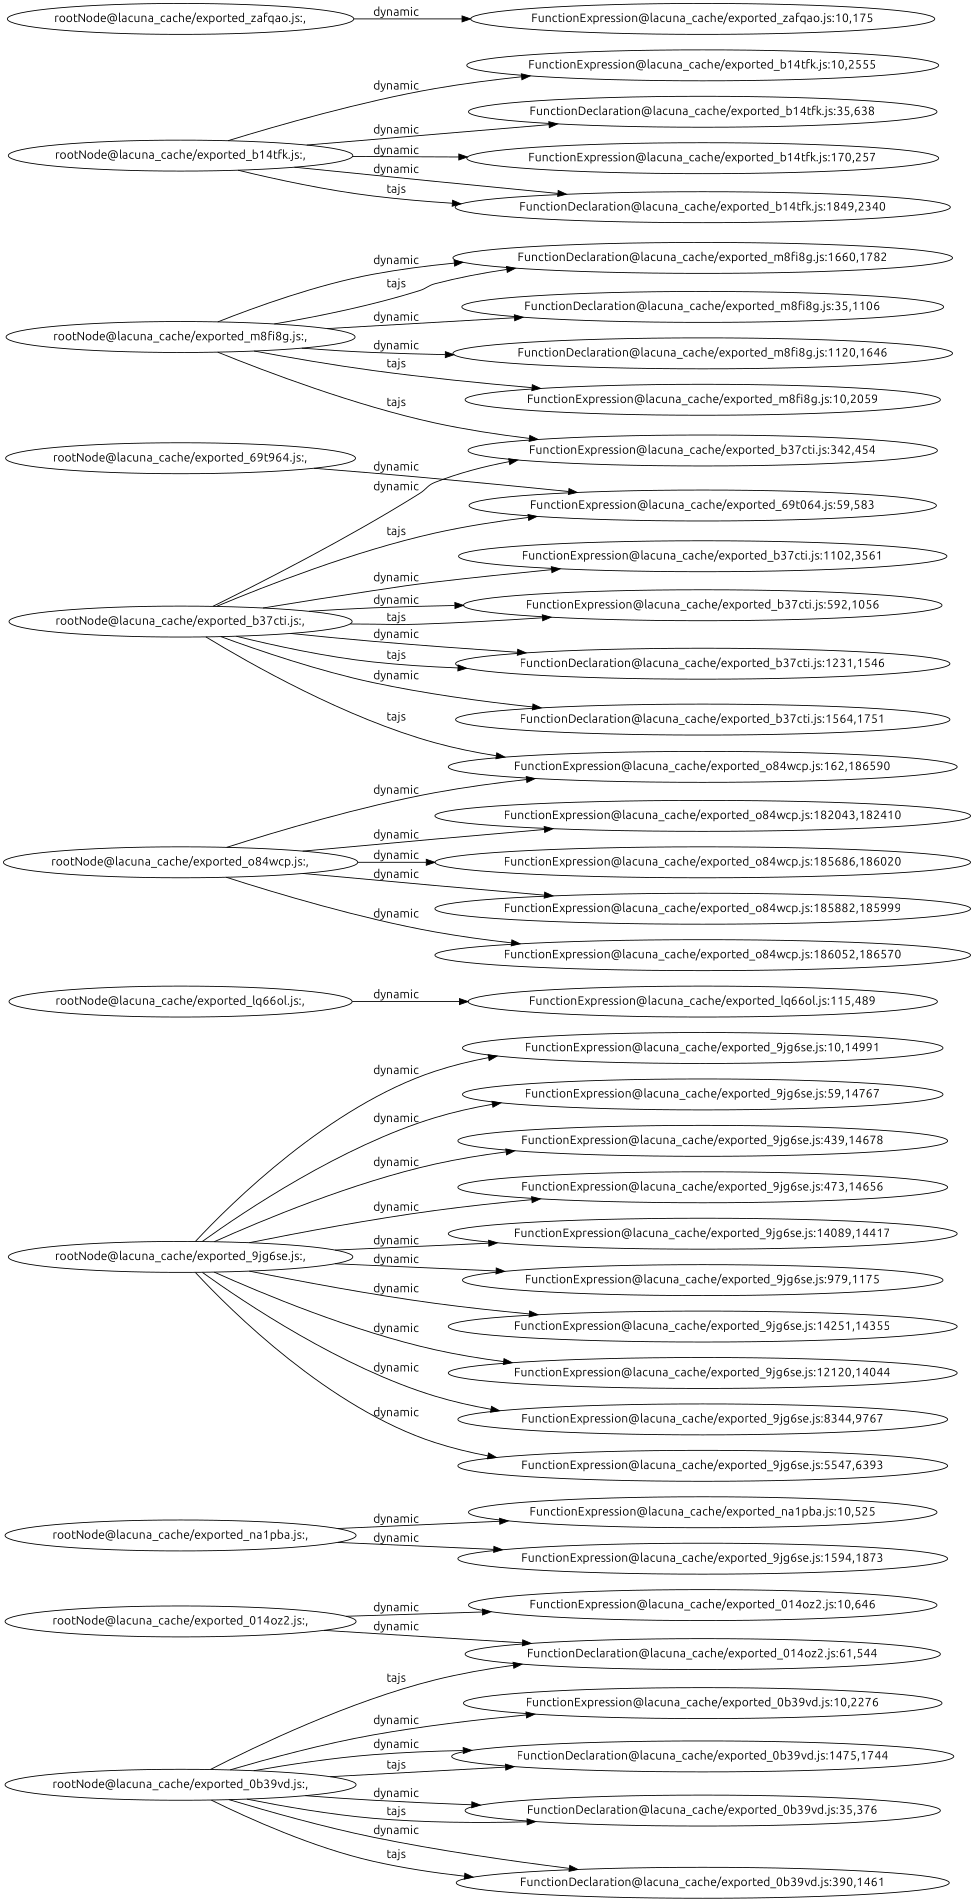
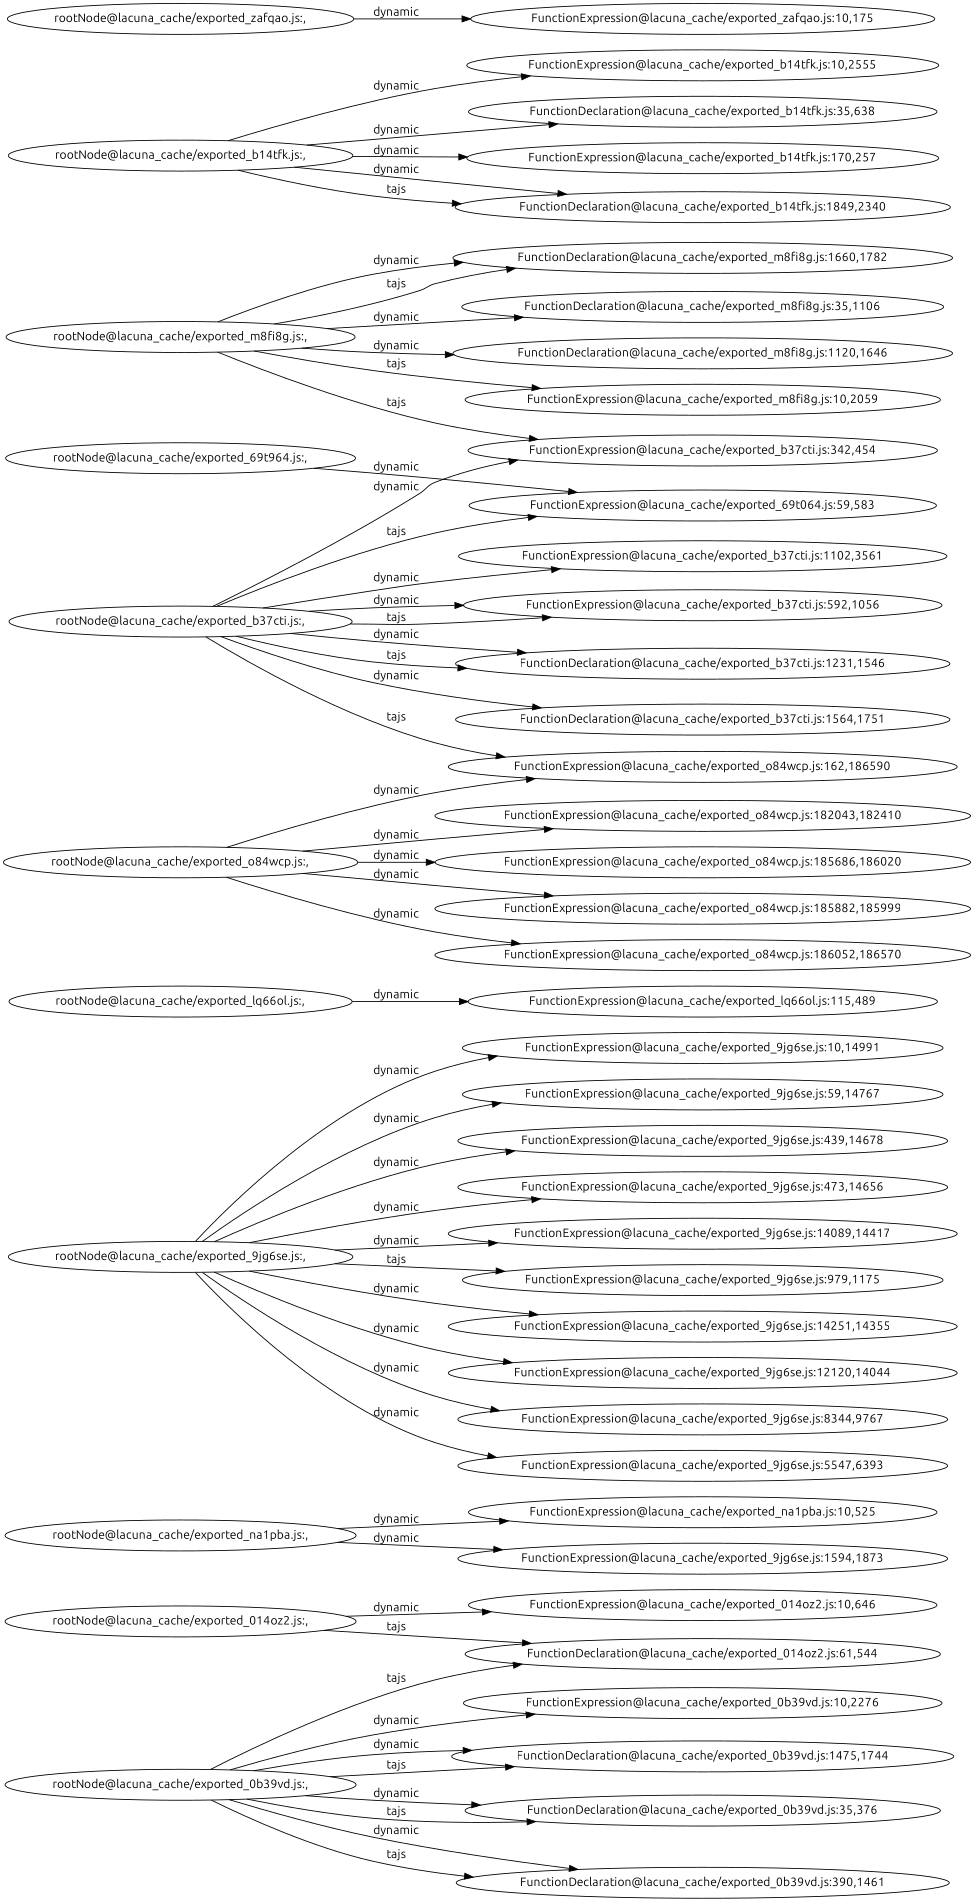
(396, 1260) -> (396, 1260)
(396, 1627) -> (396, 1627)
